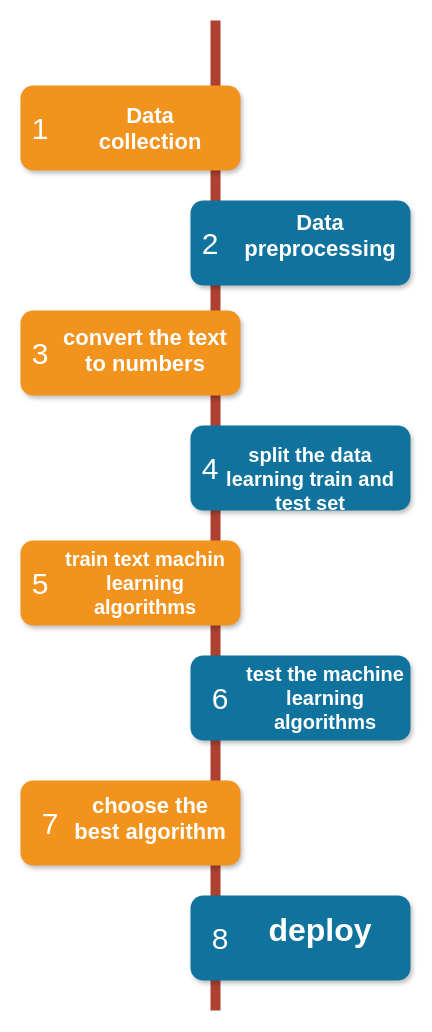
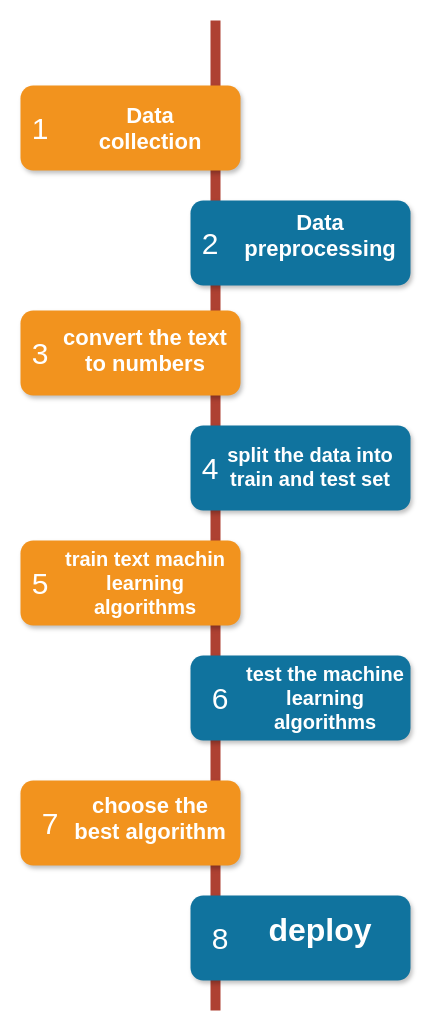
(311, 467) -> (311, 467)
